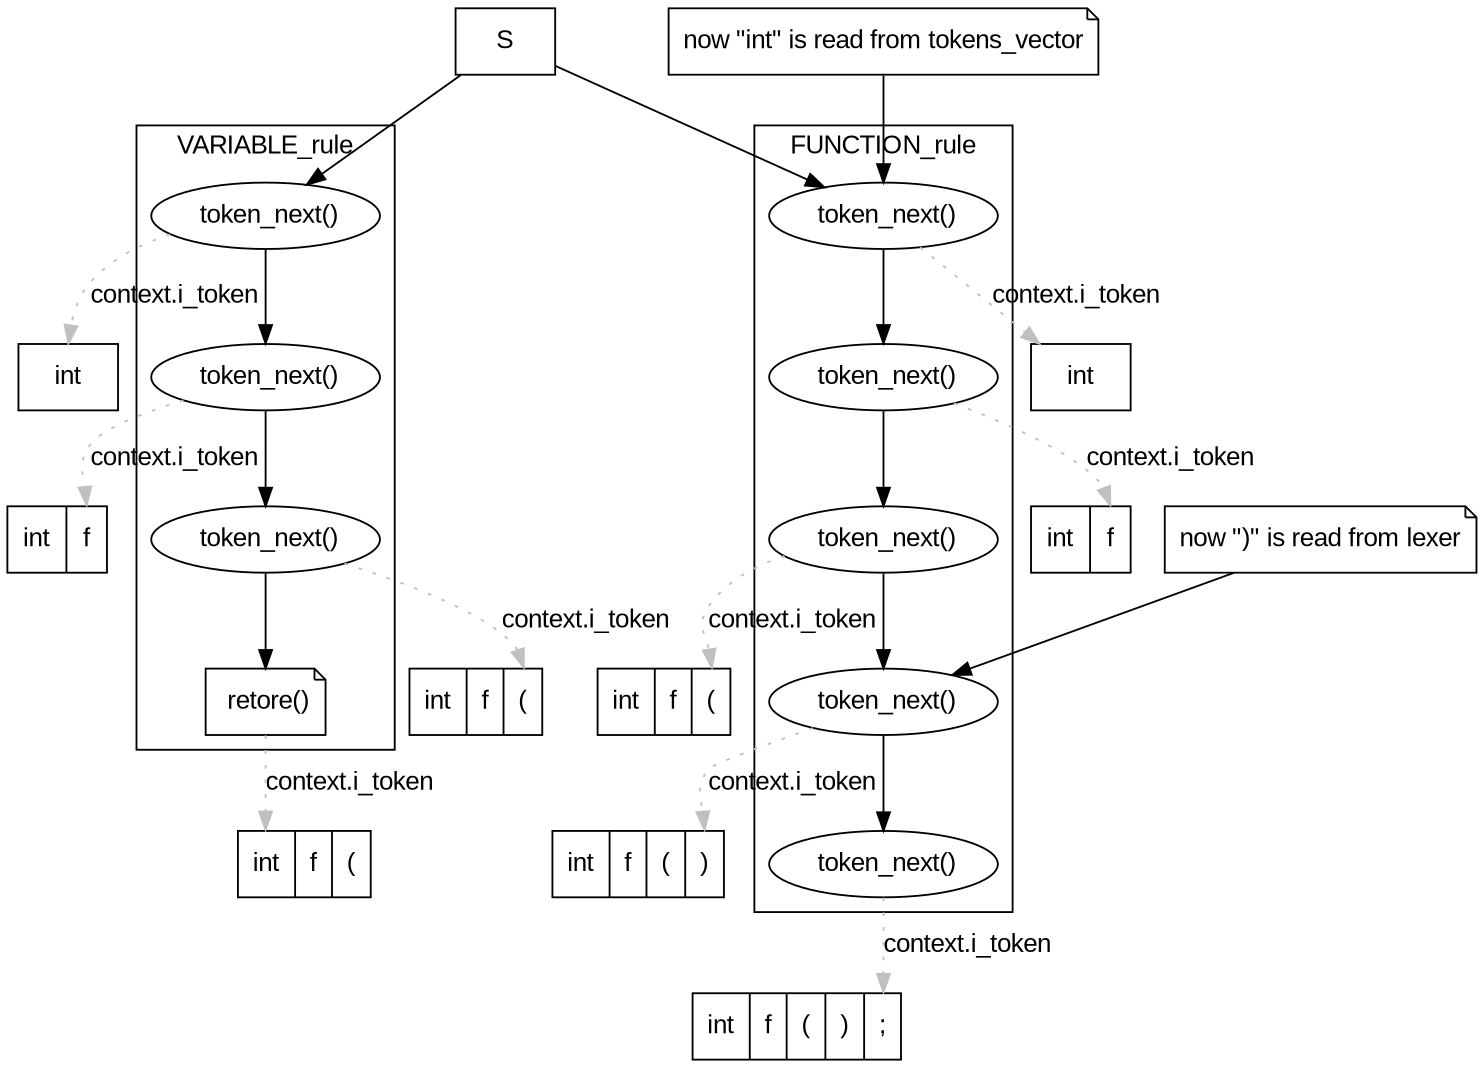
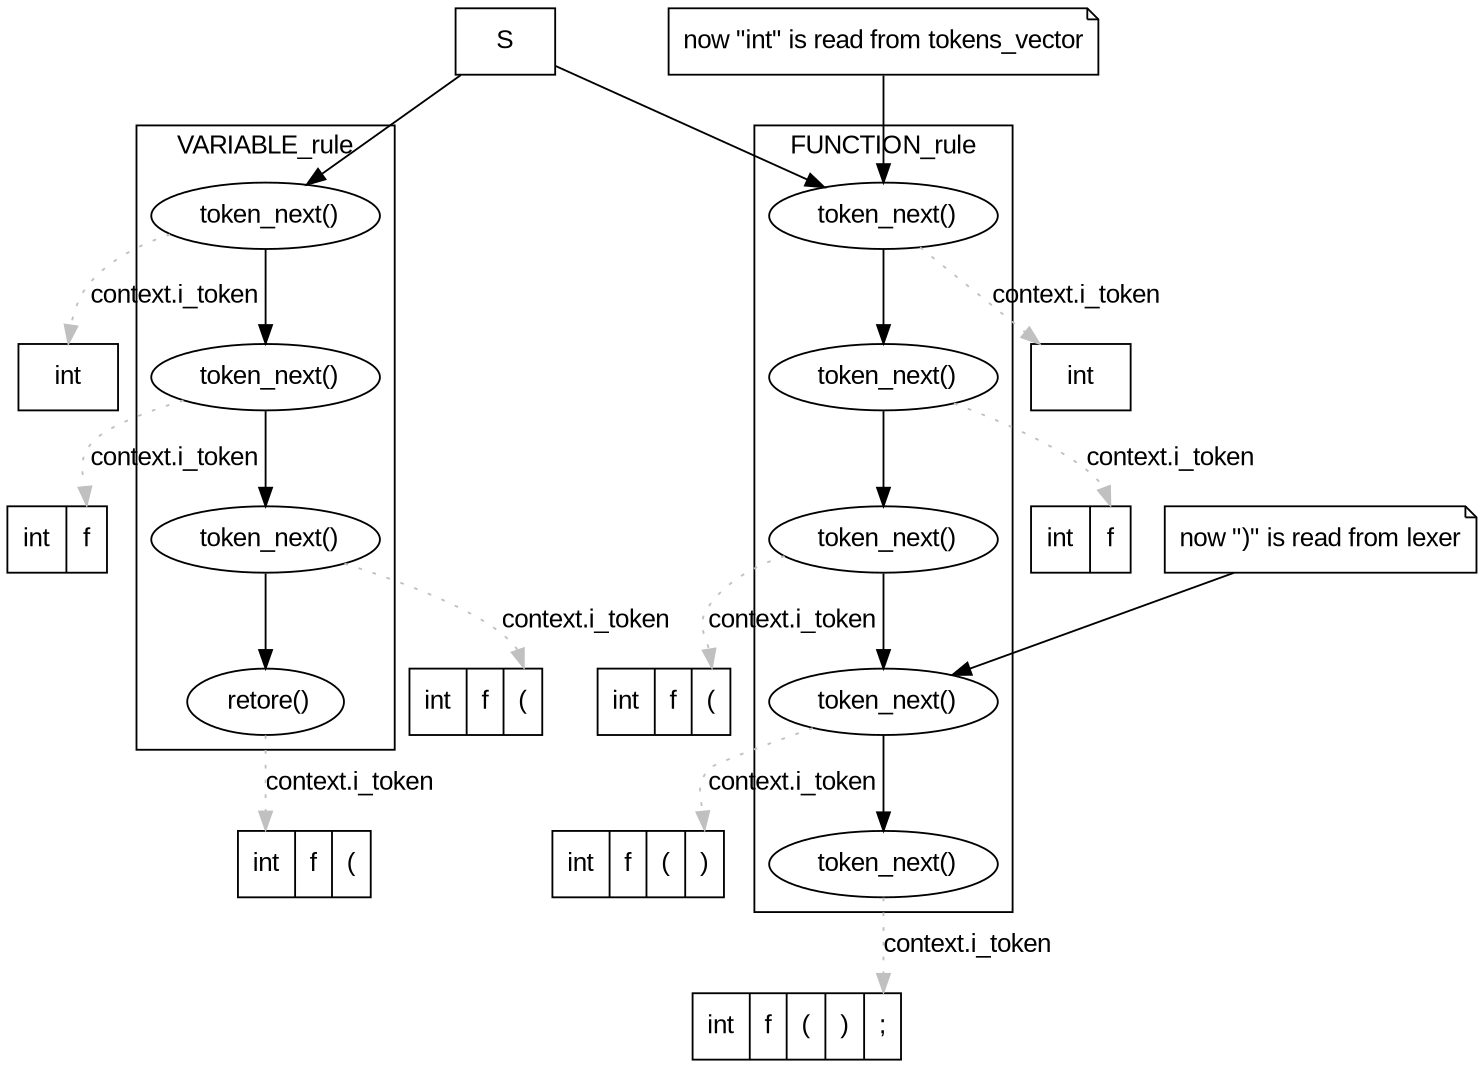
(266, 702) -> (266, 702)
